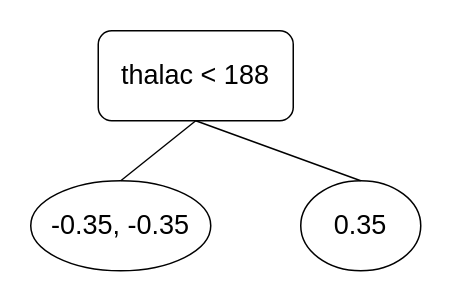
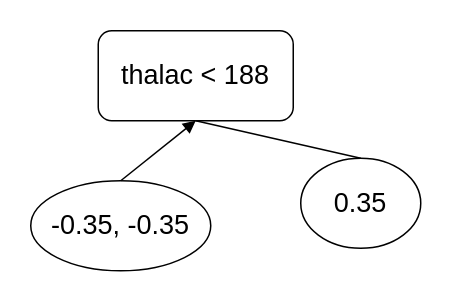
(189, 126) -> (185, 130)
(361, 226) -> (361, 203)
